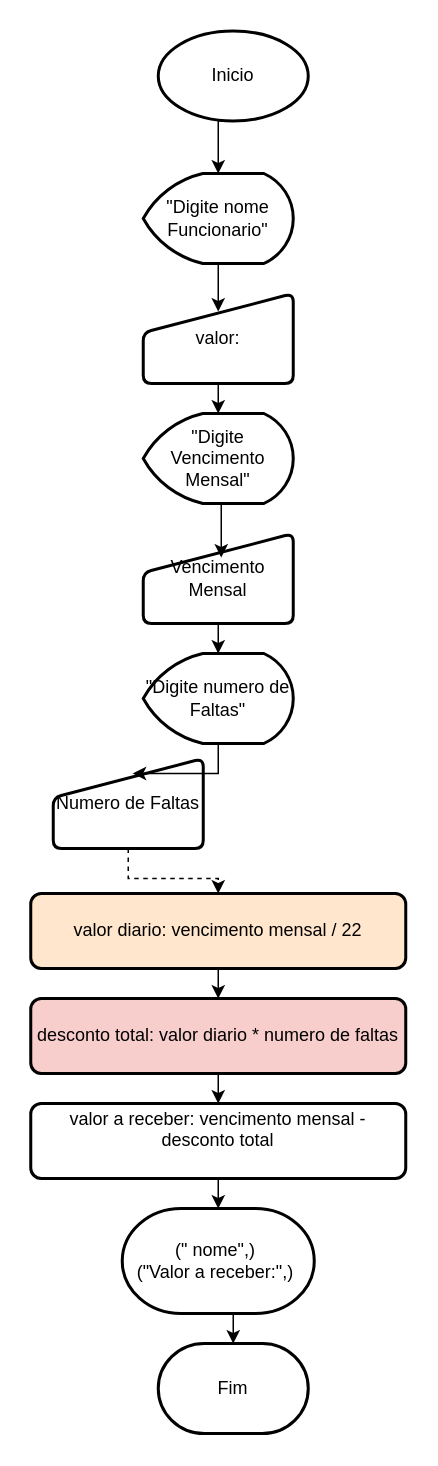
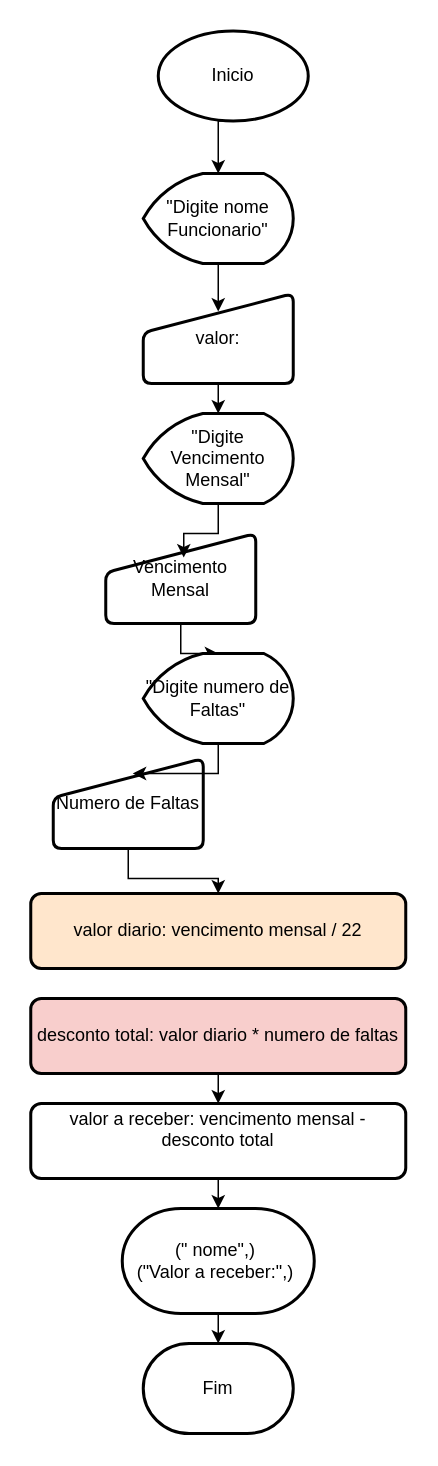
(218, 578) -> (181, 578)
(162, 878) -> (162, 878)
(218, 978) -> none
(233, 1388) -> (218, 1388)
